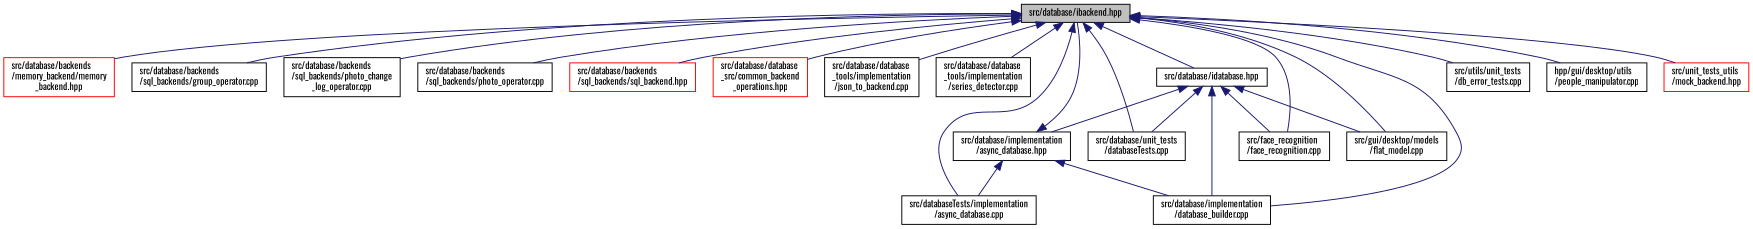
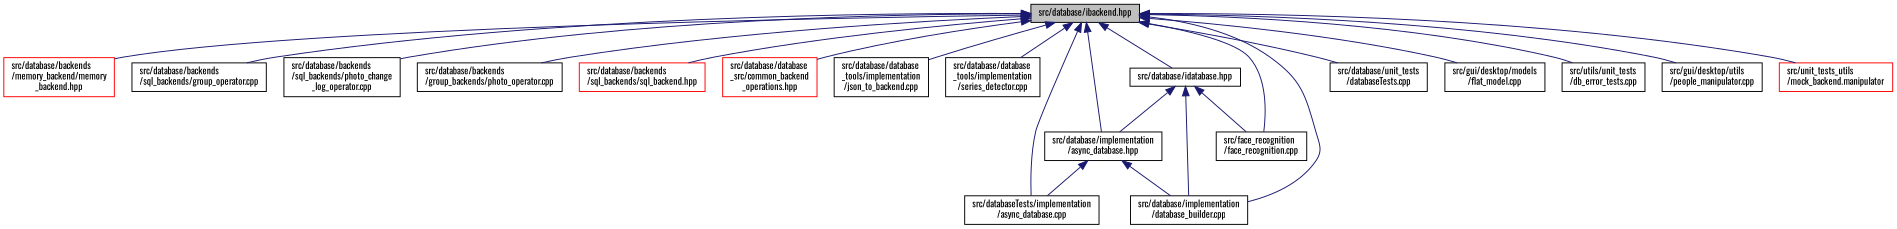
(485, 77) -> (490, 77)
(1597, 77) -> (1712, 77)
(1706, 77) -> (1836, 77)
(1077, 80) -> (1095, 82)
(1302, 111) -> none
(1174, 112) -> none
